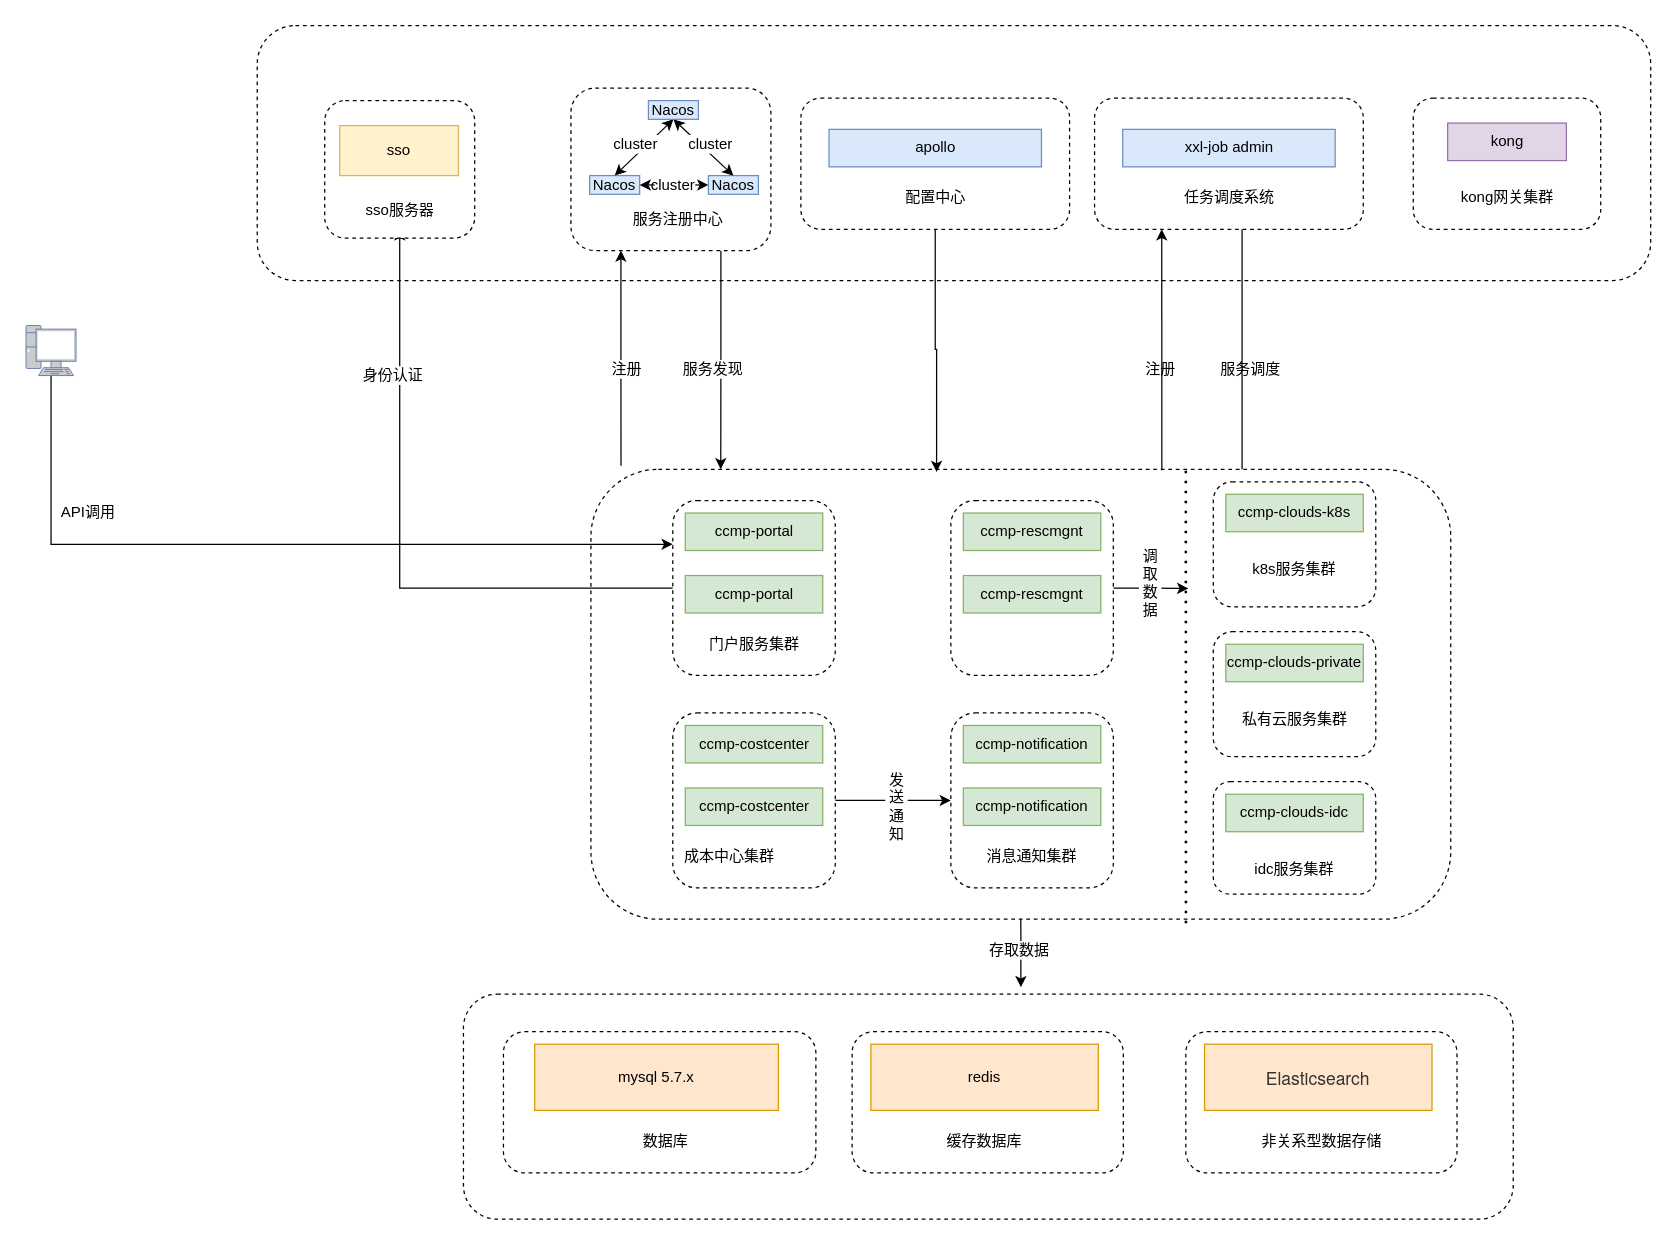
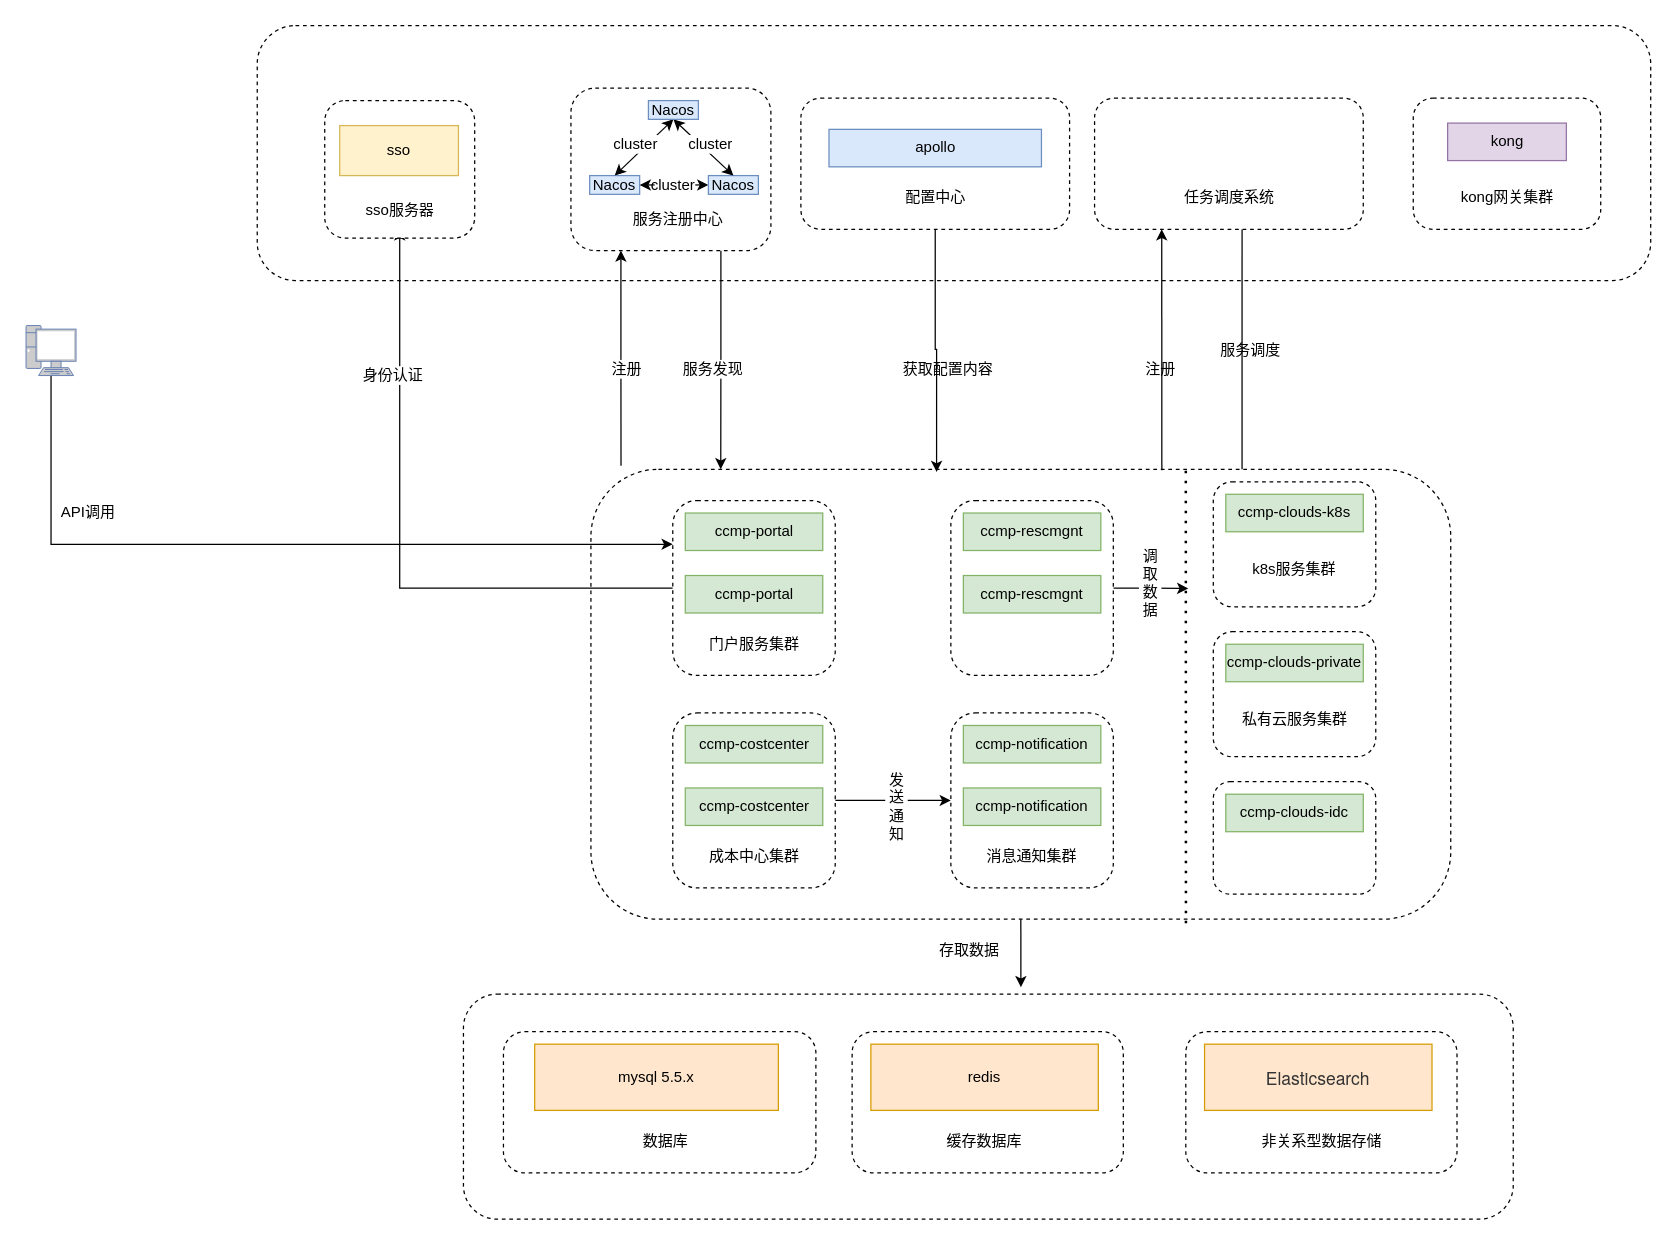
(1229, 148) -> none
none -> (948, 369)
(1251, 369) -> (1251, 351)
(729, 857) -> (754, 857)
(1294, 869) -> none
(1019, 951) -> (969, 951)
(656, 1078) -> (656, 1078)
